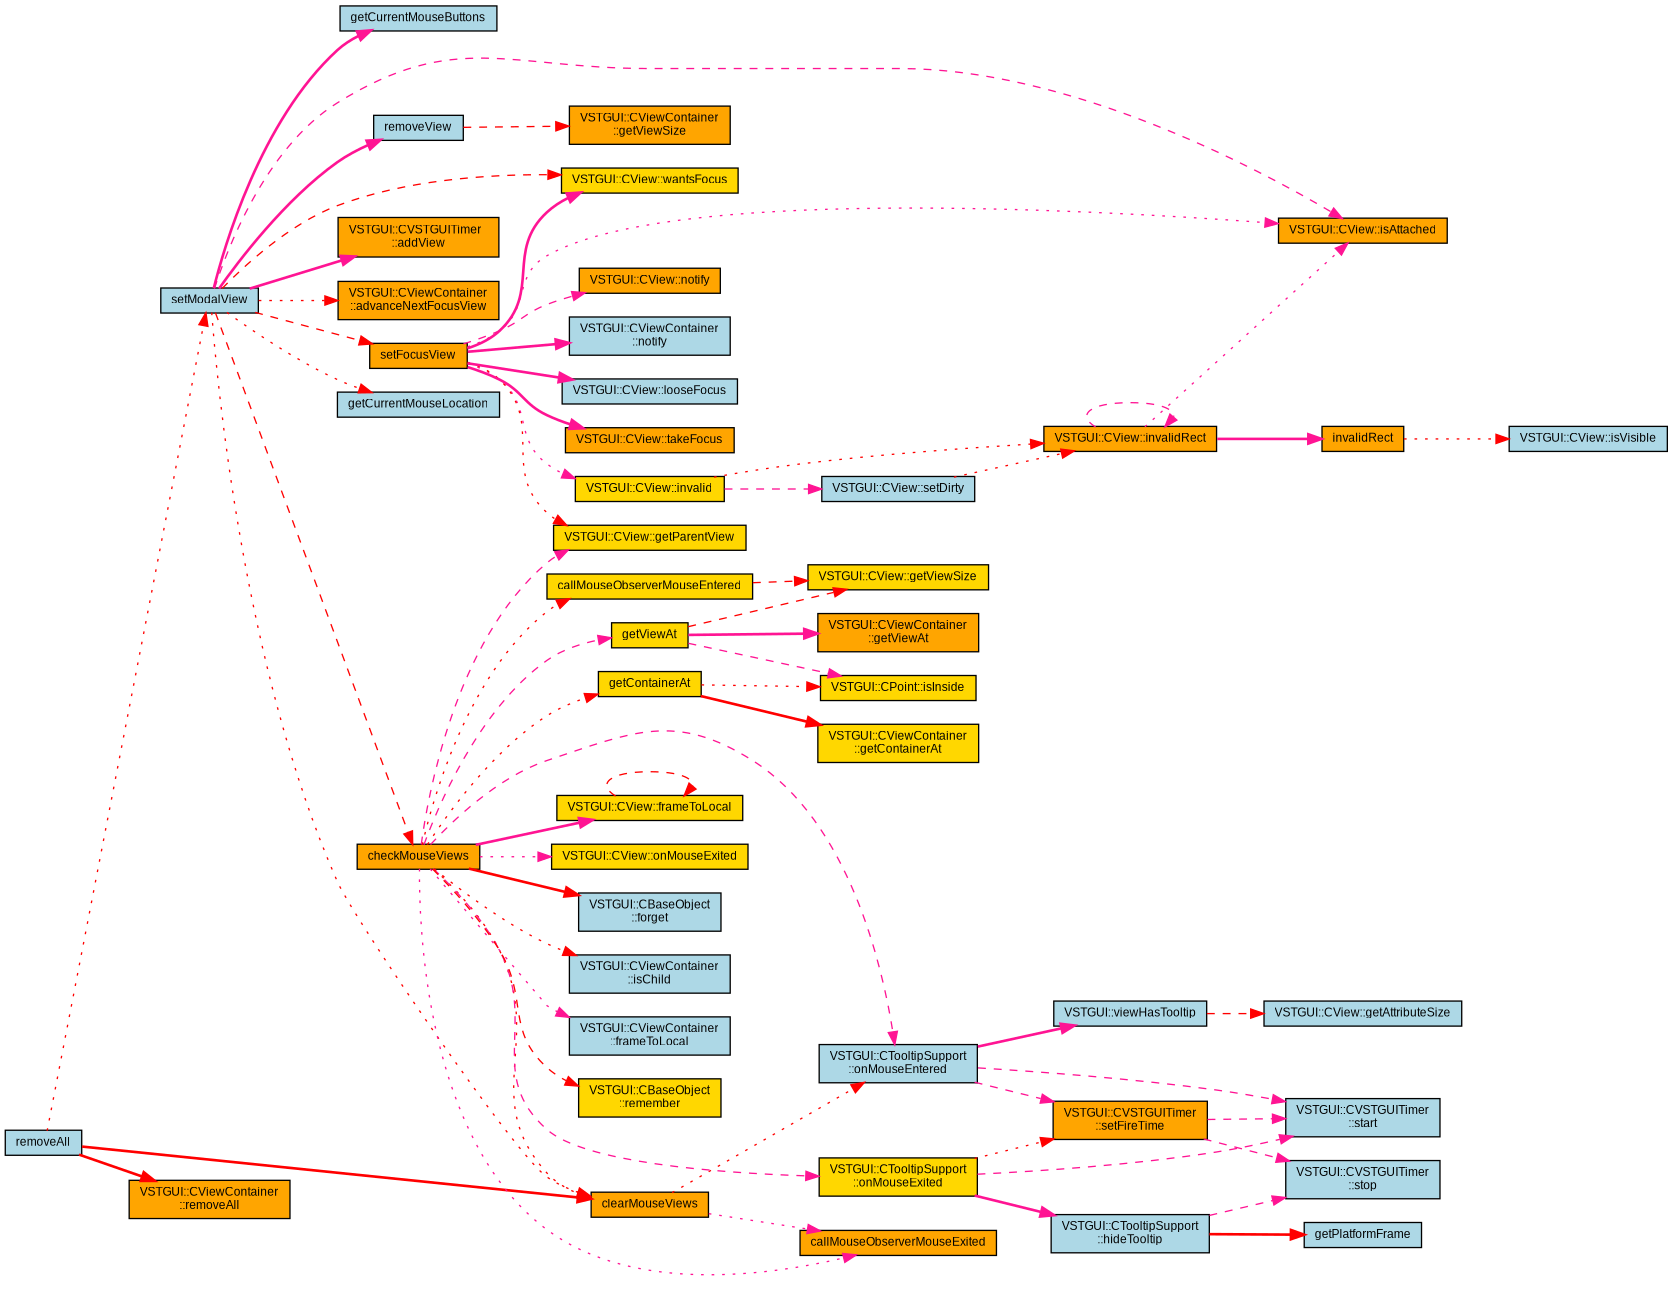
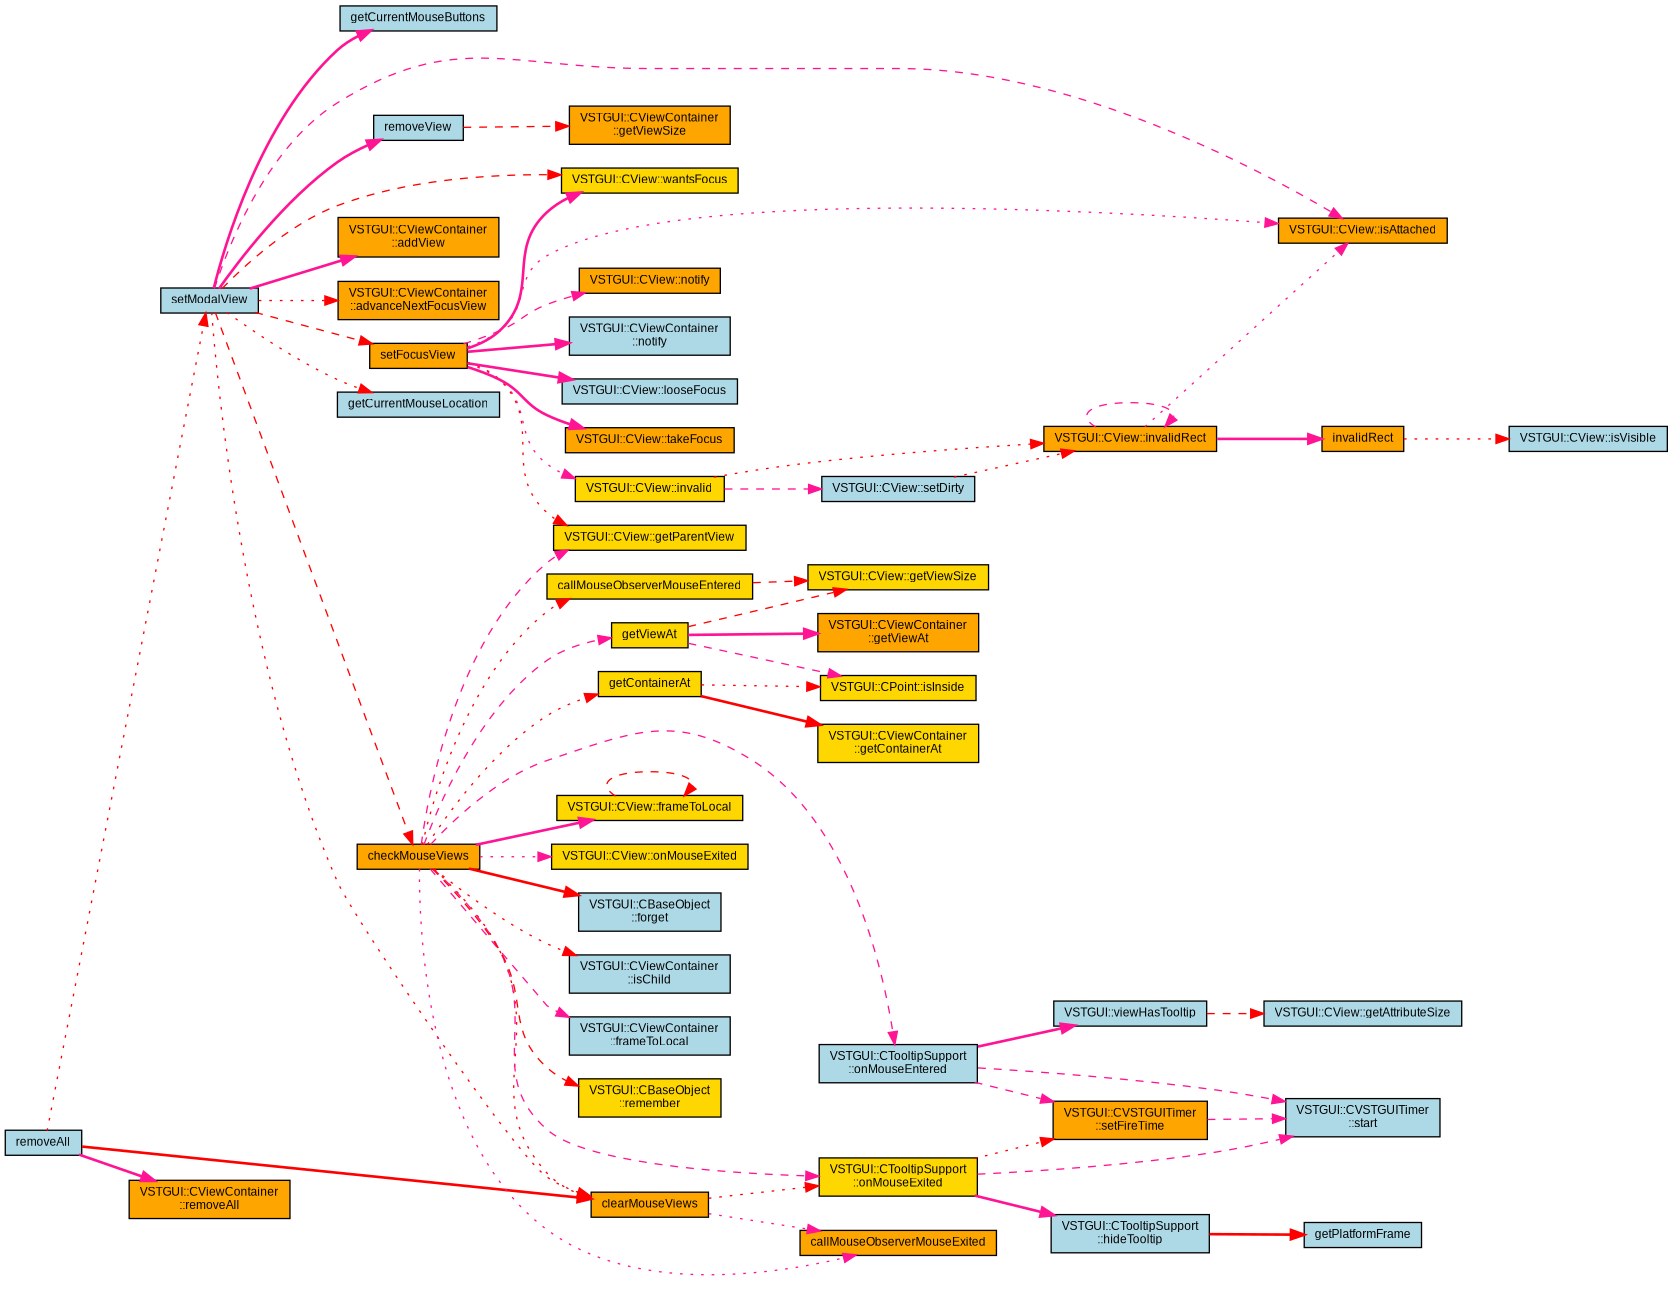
(418, 237) -> (418, 237)
(520, 975) -> (520, 975)
(763, 1141) -> (757, 1193)
(111, 1166) -> (111, 1166)
(1363, 1180) -> none
